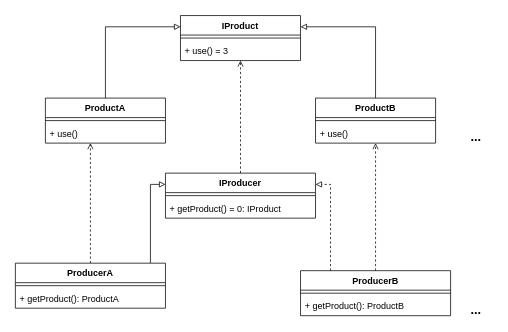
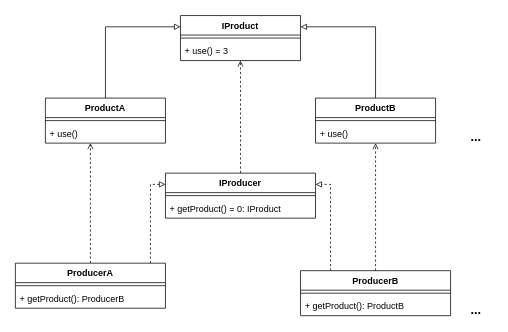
(150, 219) -> (150, 219)
(76, 299) -> (79, 299)
